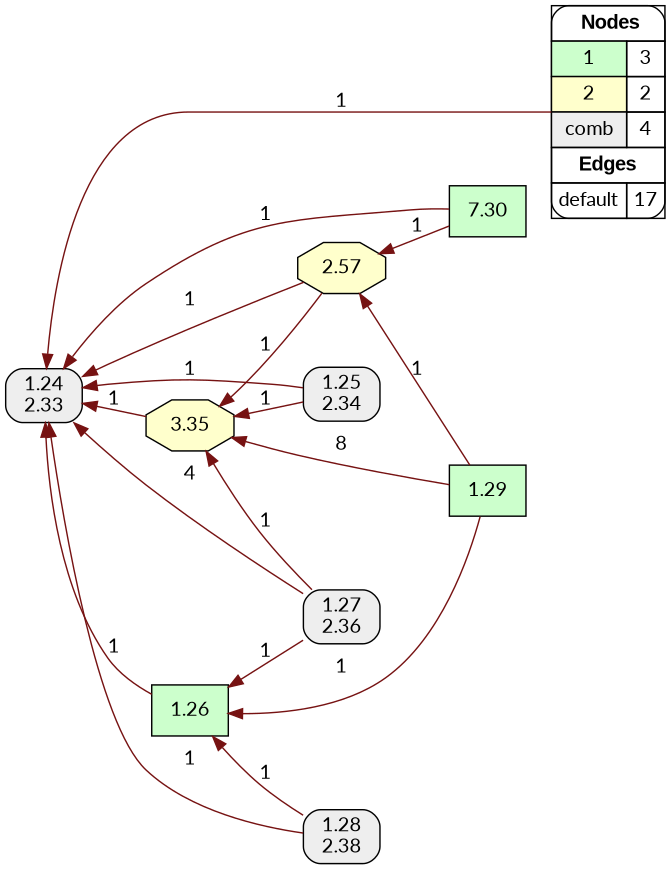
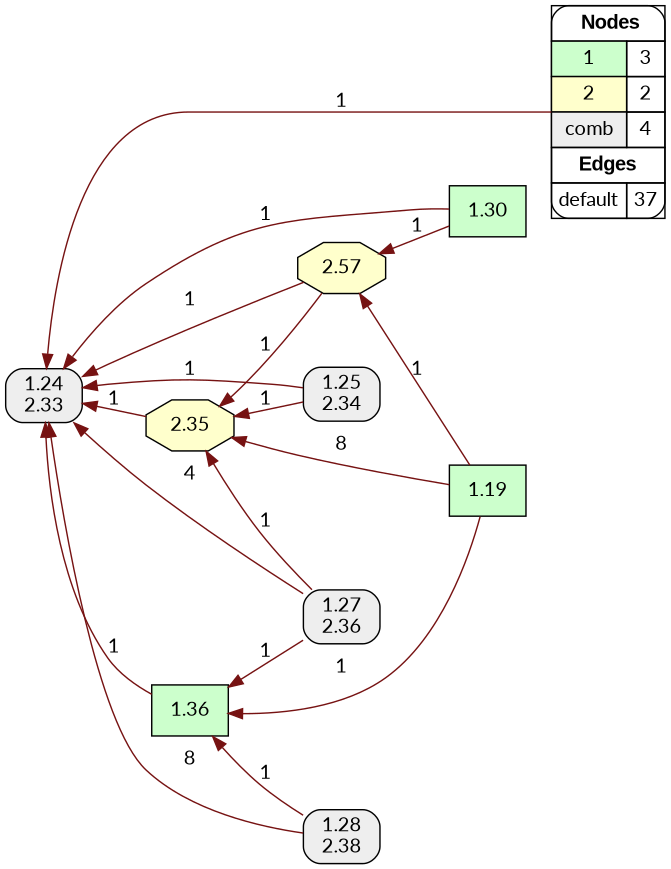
(646, 200) -> (646, 200)
(488, 211) -> (488, 211)
(190, 425) -> (190, 425)
(488, 491) -> (488, 491)
(190, 710) -> (190, 710)
(190, 759) -> (190, 759)
